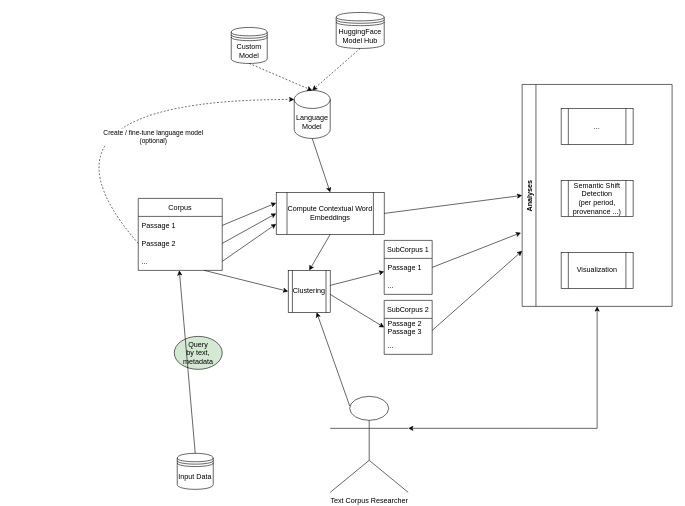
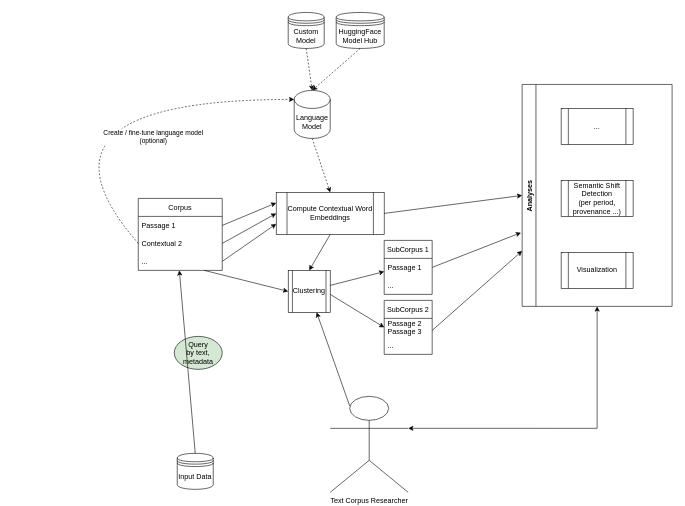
(249, 45) -> (306, 30)
(320, 162) -> (320, 162)
(159, 244) -> (164, 244)
